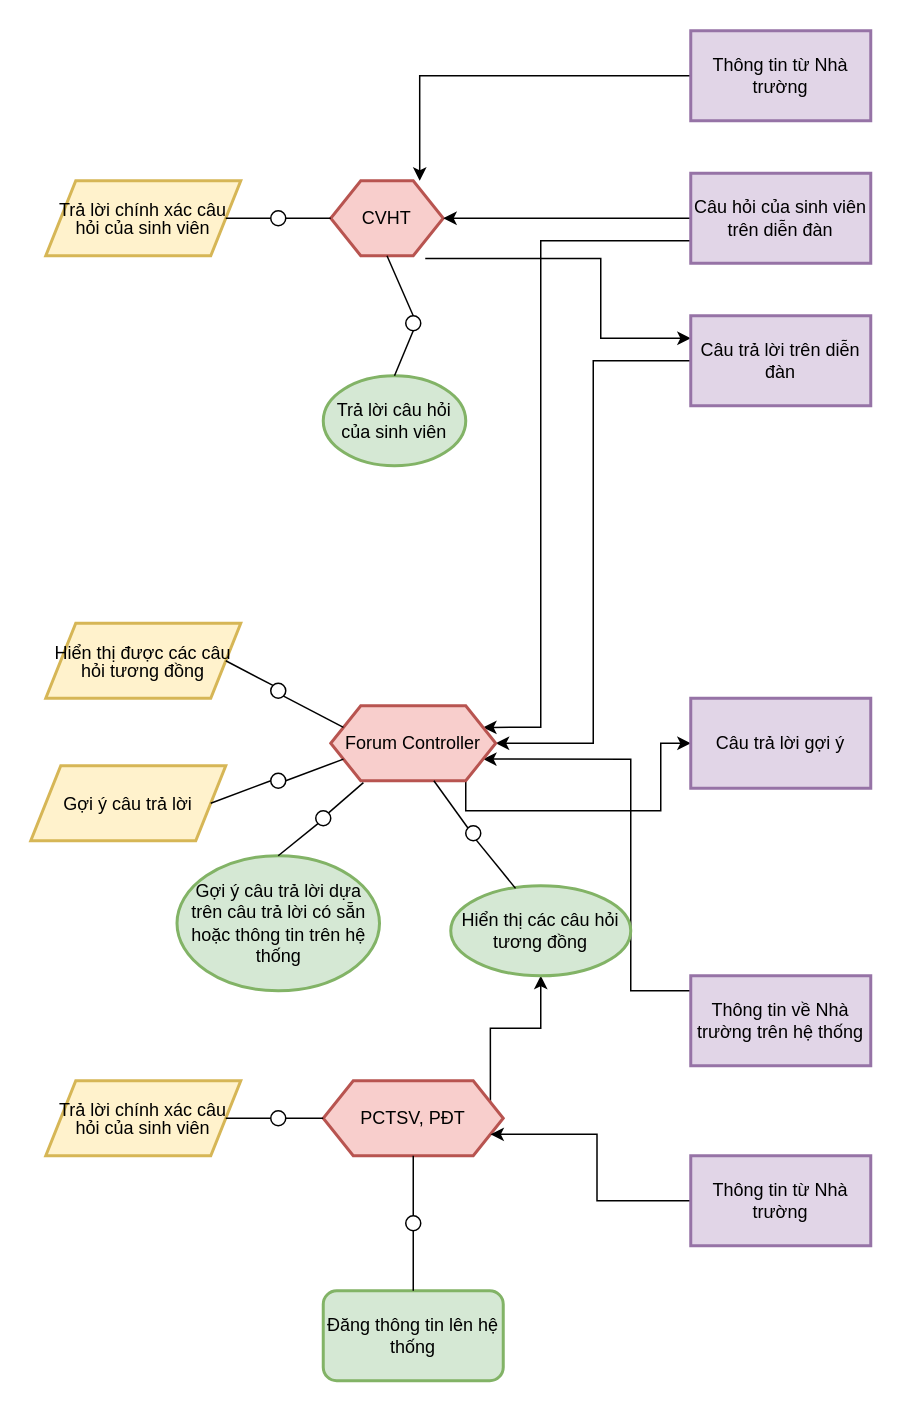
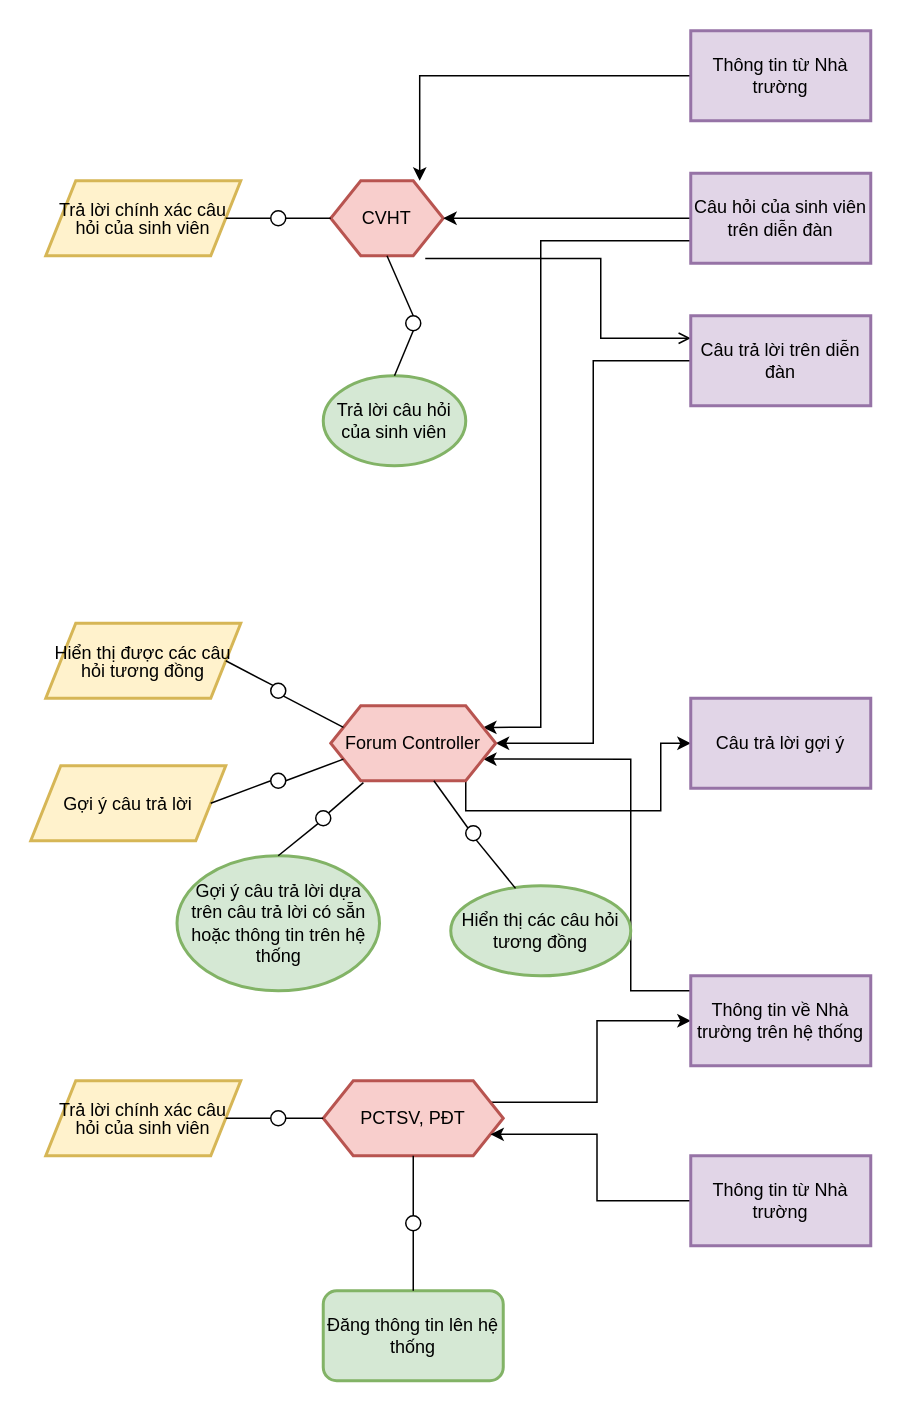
(679, 338) -> (681, 338)
(500, 1028) -> (597, 1072)
